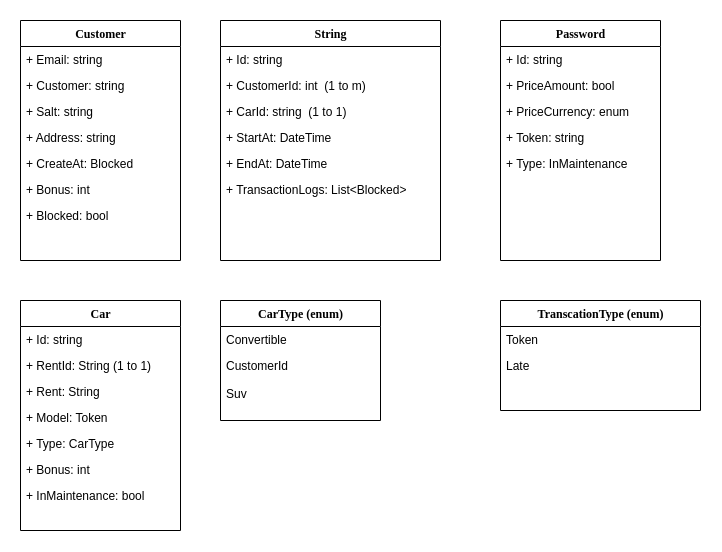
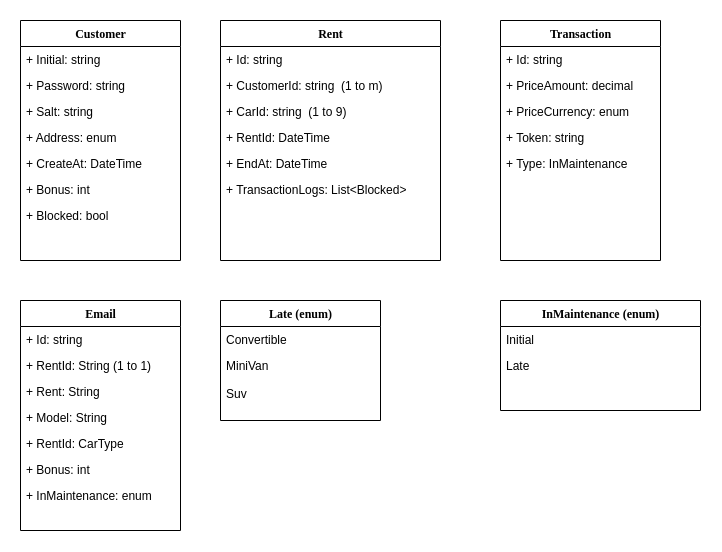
(331, 35) -> (331, 35)
(581, 35) -> (581, 35)
(68, 61) -> (73, 61)
(81, 87) -> (81, 87)
(308, 87) -> (318, 87)
(563, 87) -> (571, 87)
(301, 113) -> (301, 113)
(77, 139) -> (72, 139)
(284, 139) -> (281, 139)
(84, 165) -> (87, 165)
(101, 315) -> (101, 315)
(301, 315) -> (301, 315)
(601, 315) -> (601, 315)
(523, 341) -> (525, 341)
(260, 367) -> (247, 367)
(67, 419) -> (69, 419)
(72, 445) -> (79, 445)
(89, 497) -> (91, 497)
